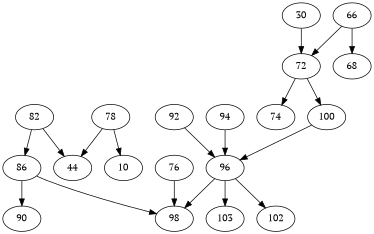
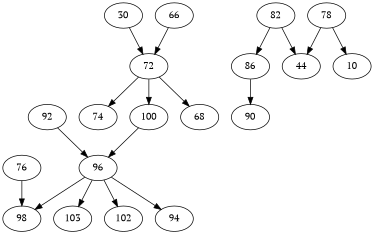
(352, 37) -> (172, 89)
(225, 139) -> (133, 191)
(93, 196) -> none
